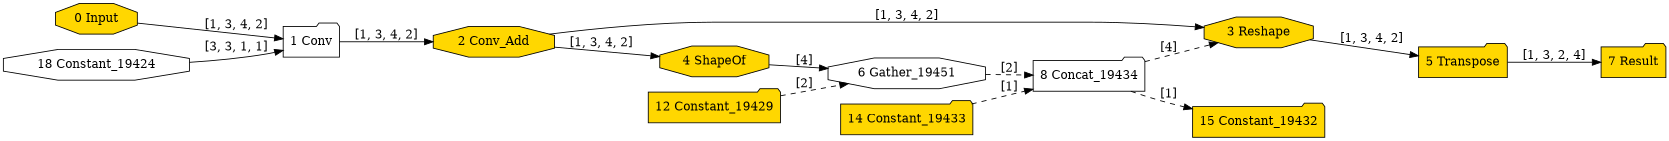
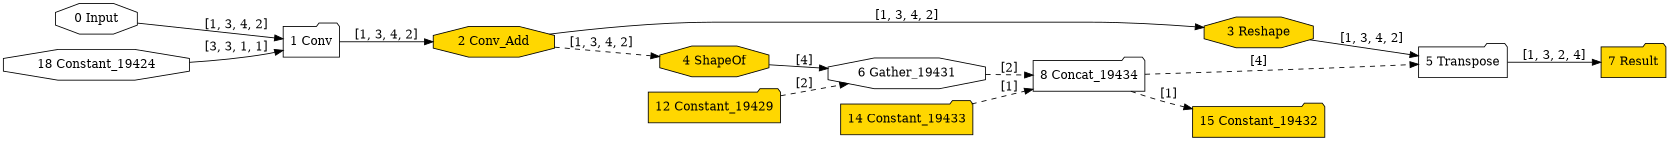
(96, 19) -> (96, 19)
(603, 51) -> (603, 51)
(1177, 53) -> (1277, 70)
(1463, 62) -> (1463, 62)
(907, 73) -> (907, 73)
